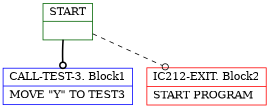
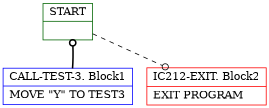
(63, 51) -> (73, 57)
(203, 95) -> (198, 95)
